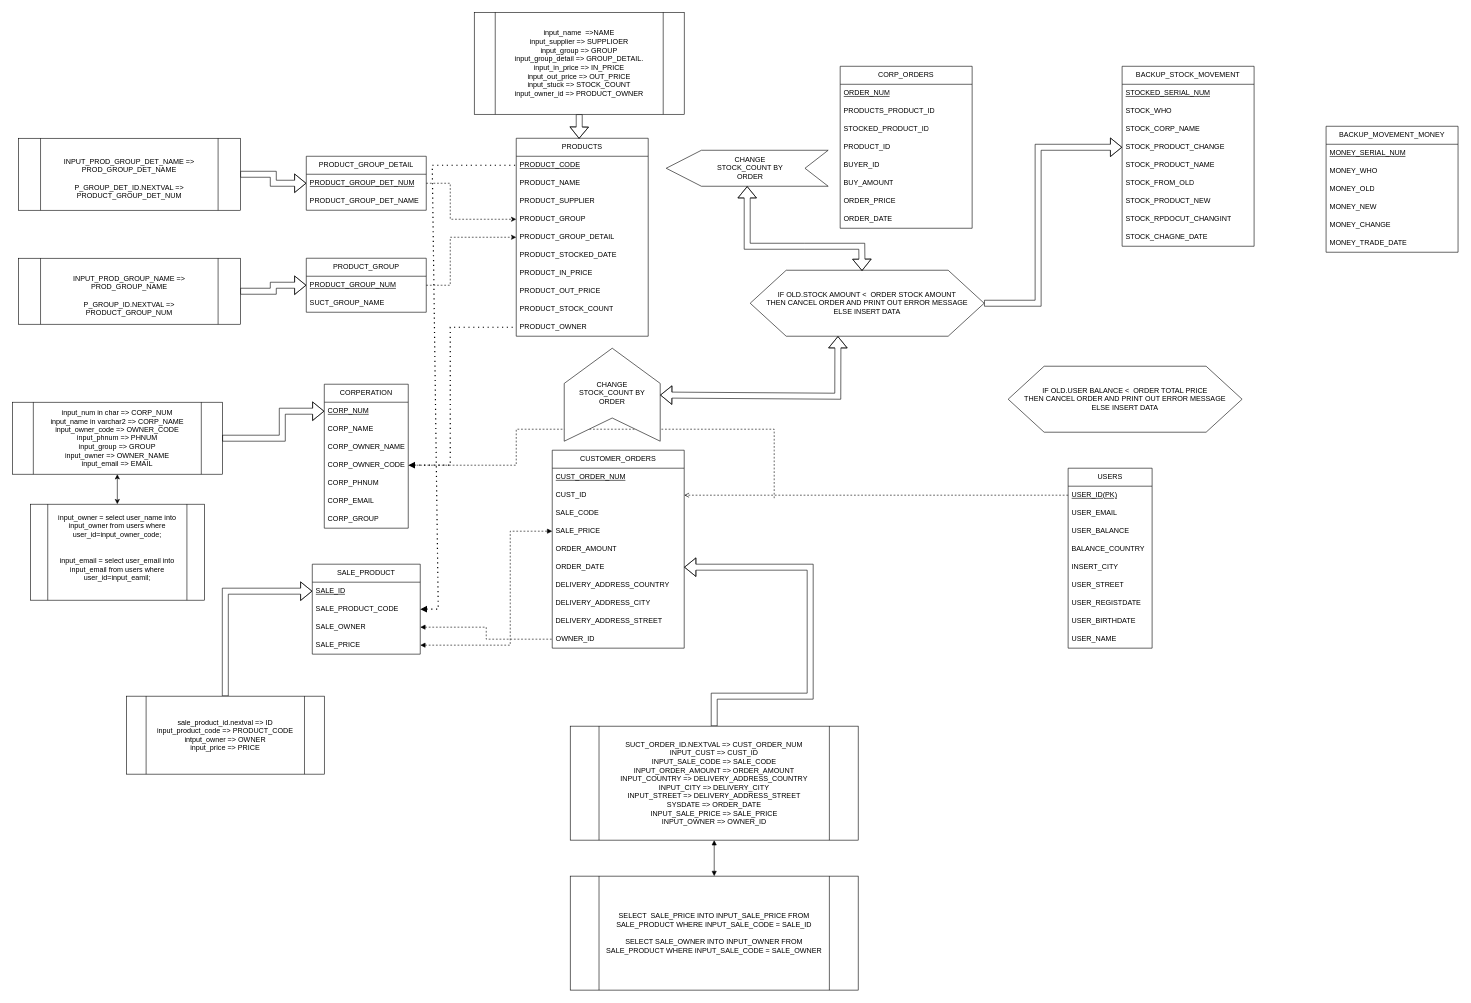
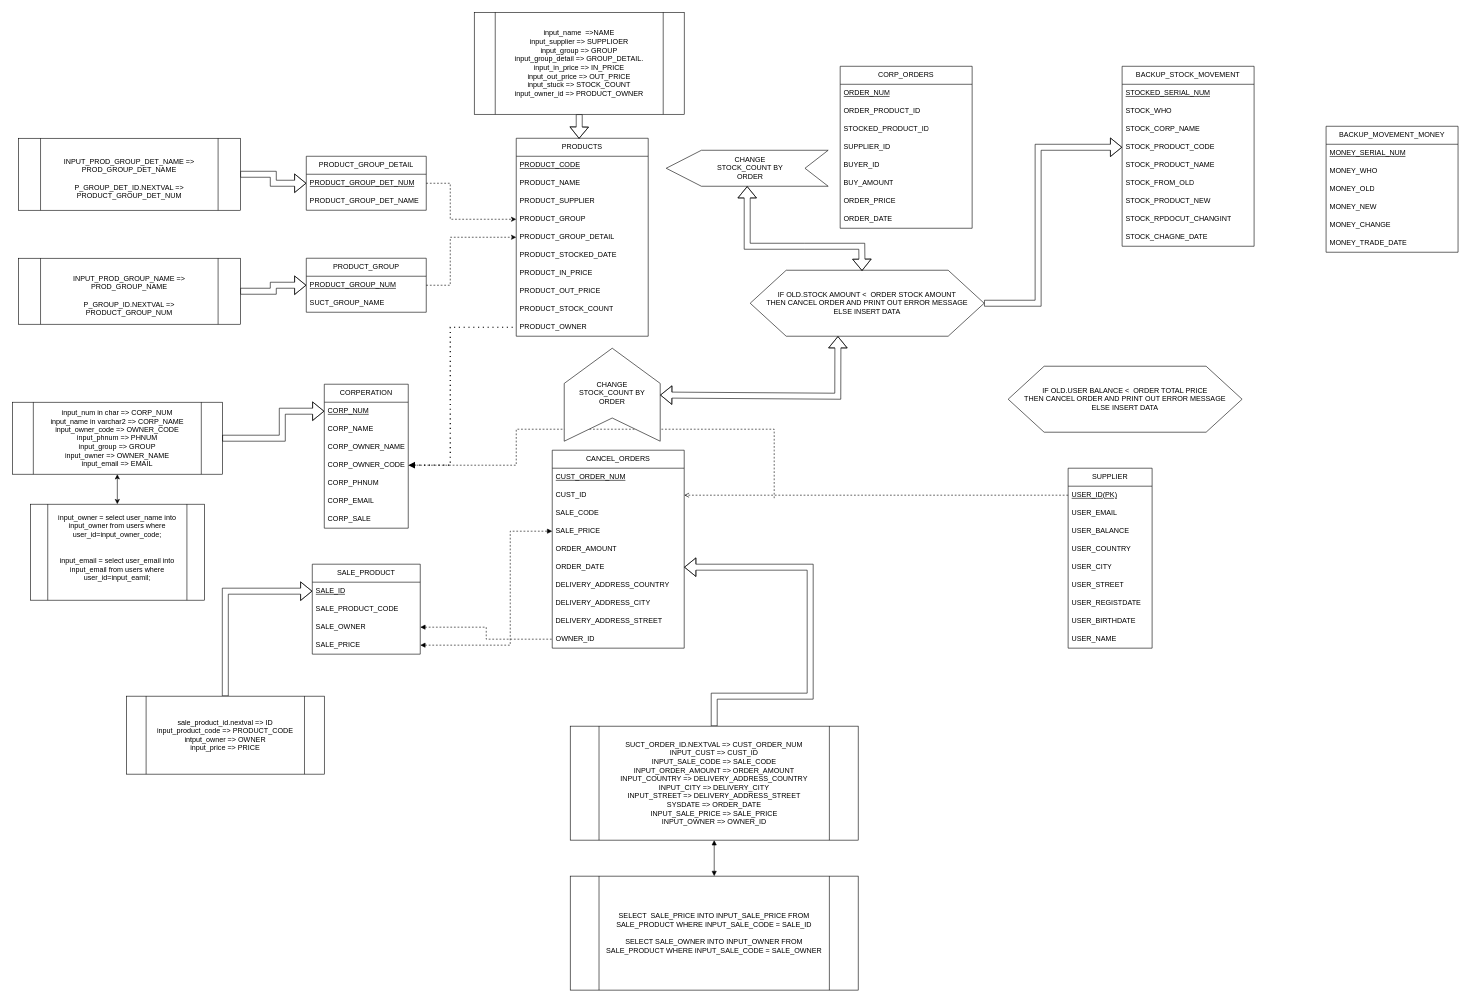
(882, 111) -> (876, 111)
(864, 147) -> (866, 147)
(1166, 147) -> (1162, 147)
(433, 187) -> none
(618, 459) -> (618, 459)
(1110, 477) -> (1110, 477)
(348, 519) -> (346, 519)
(1102, 549) -> (1096, 549)
(1094, 567) -> (1090, 567)
